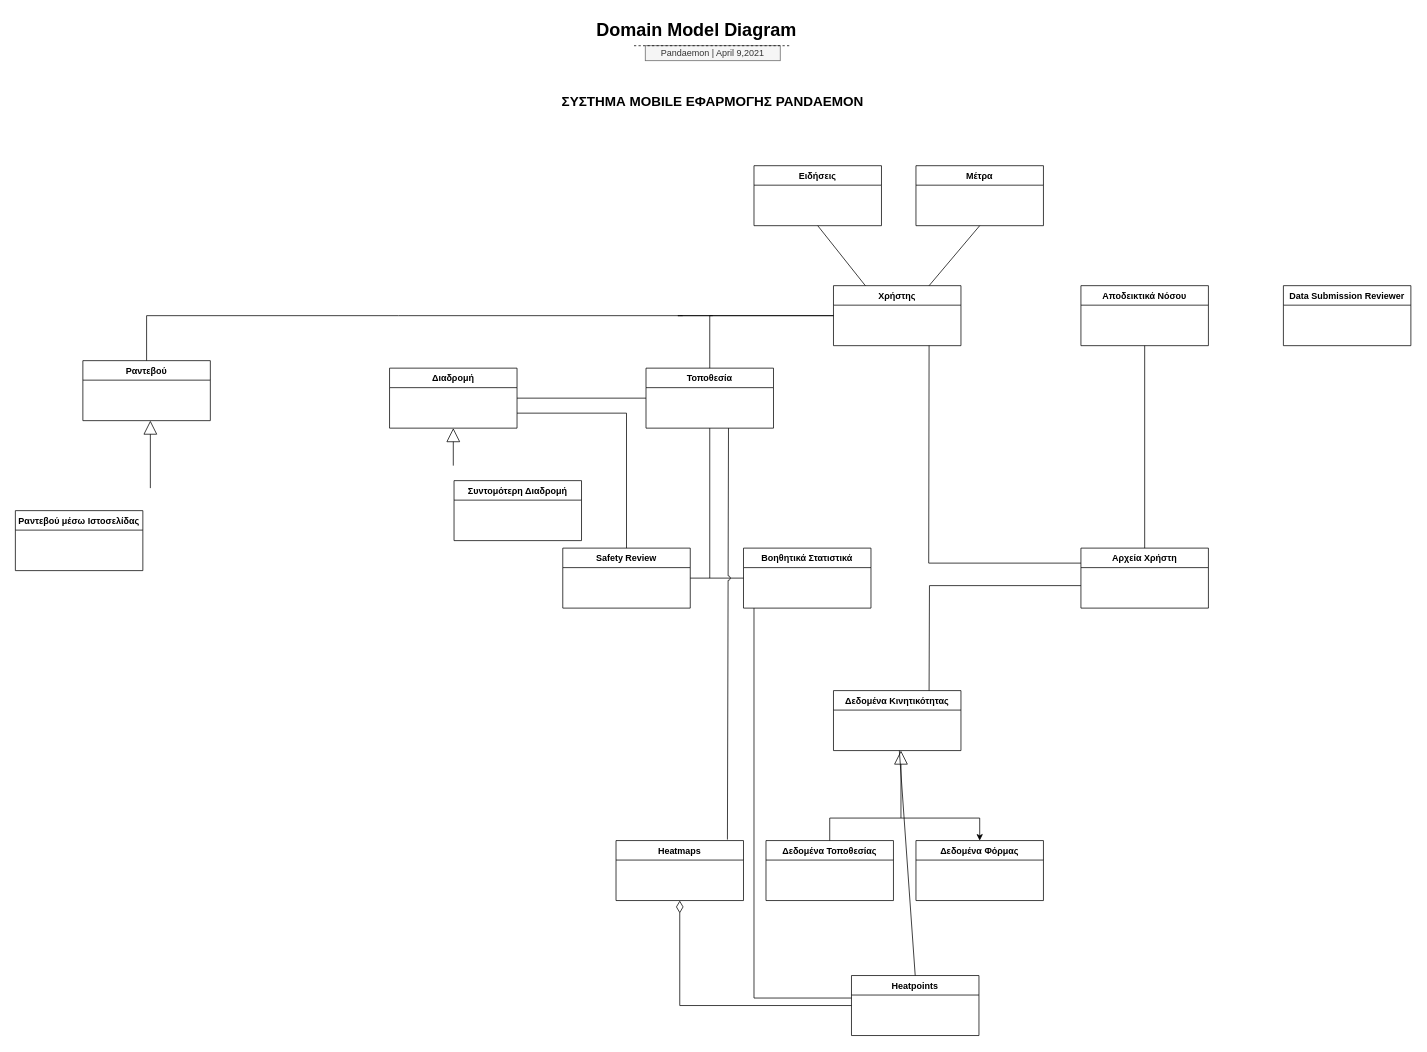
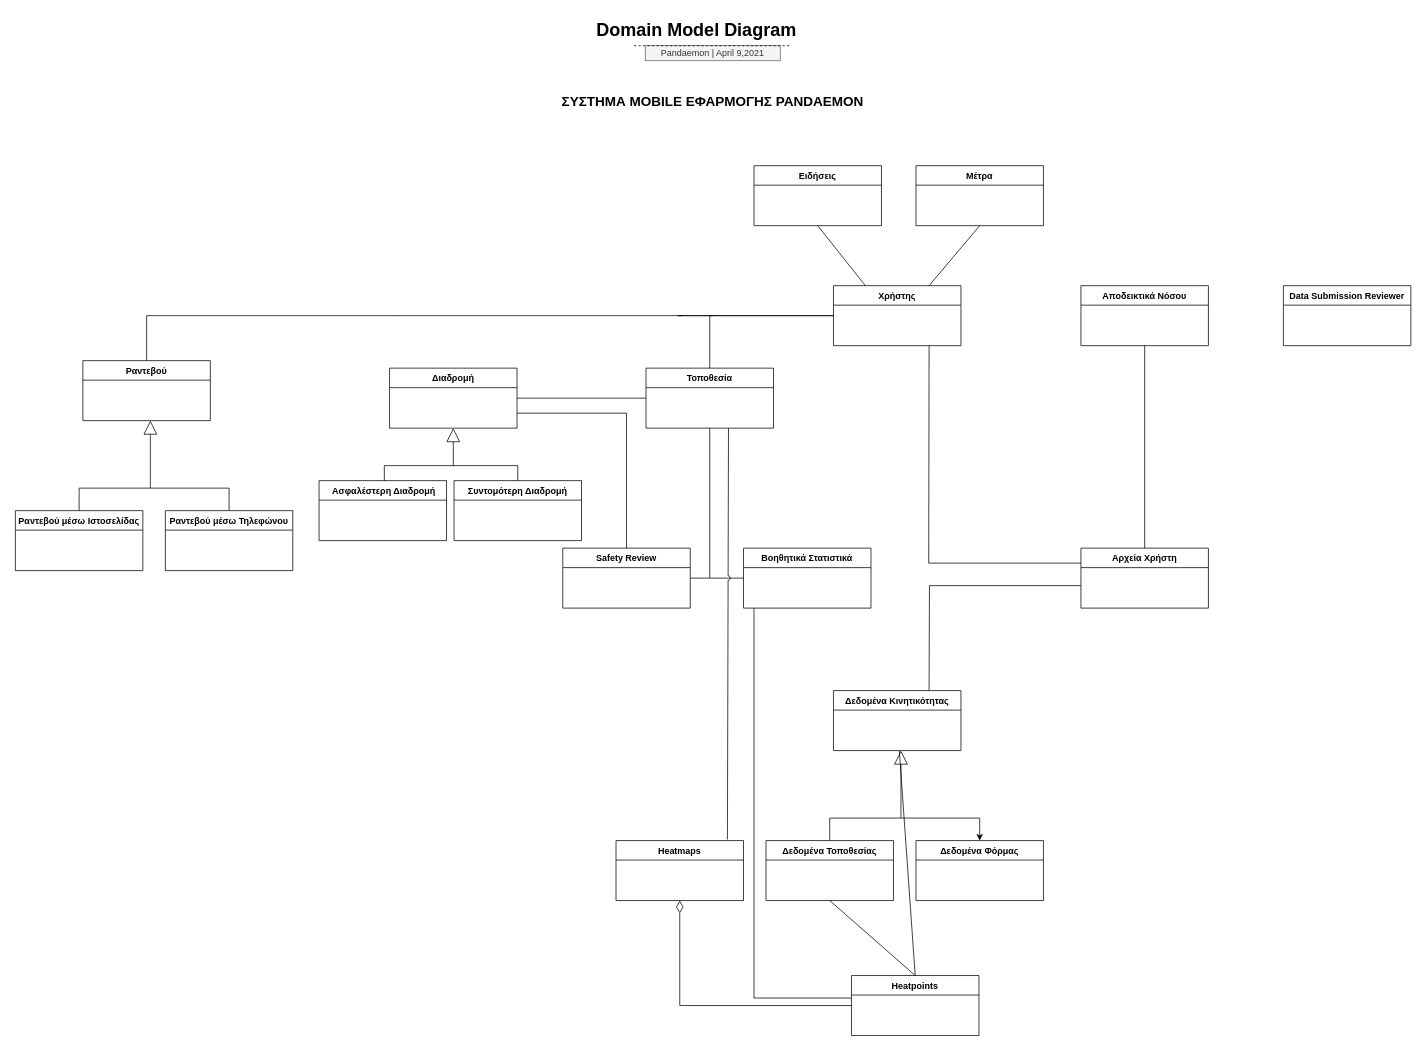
none -> (451, 465)
none -> (153, 488)
none -> (383, 510)
none -> (229, 540)
none -> (871, 937)
